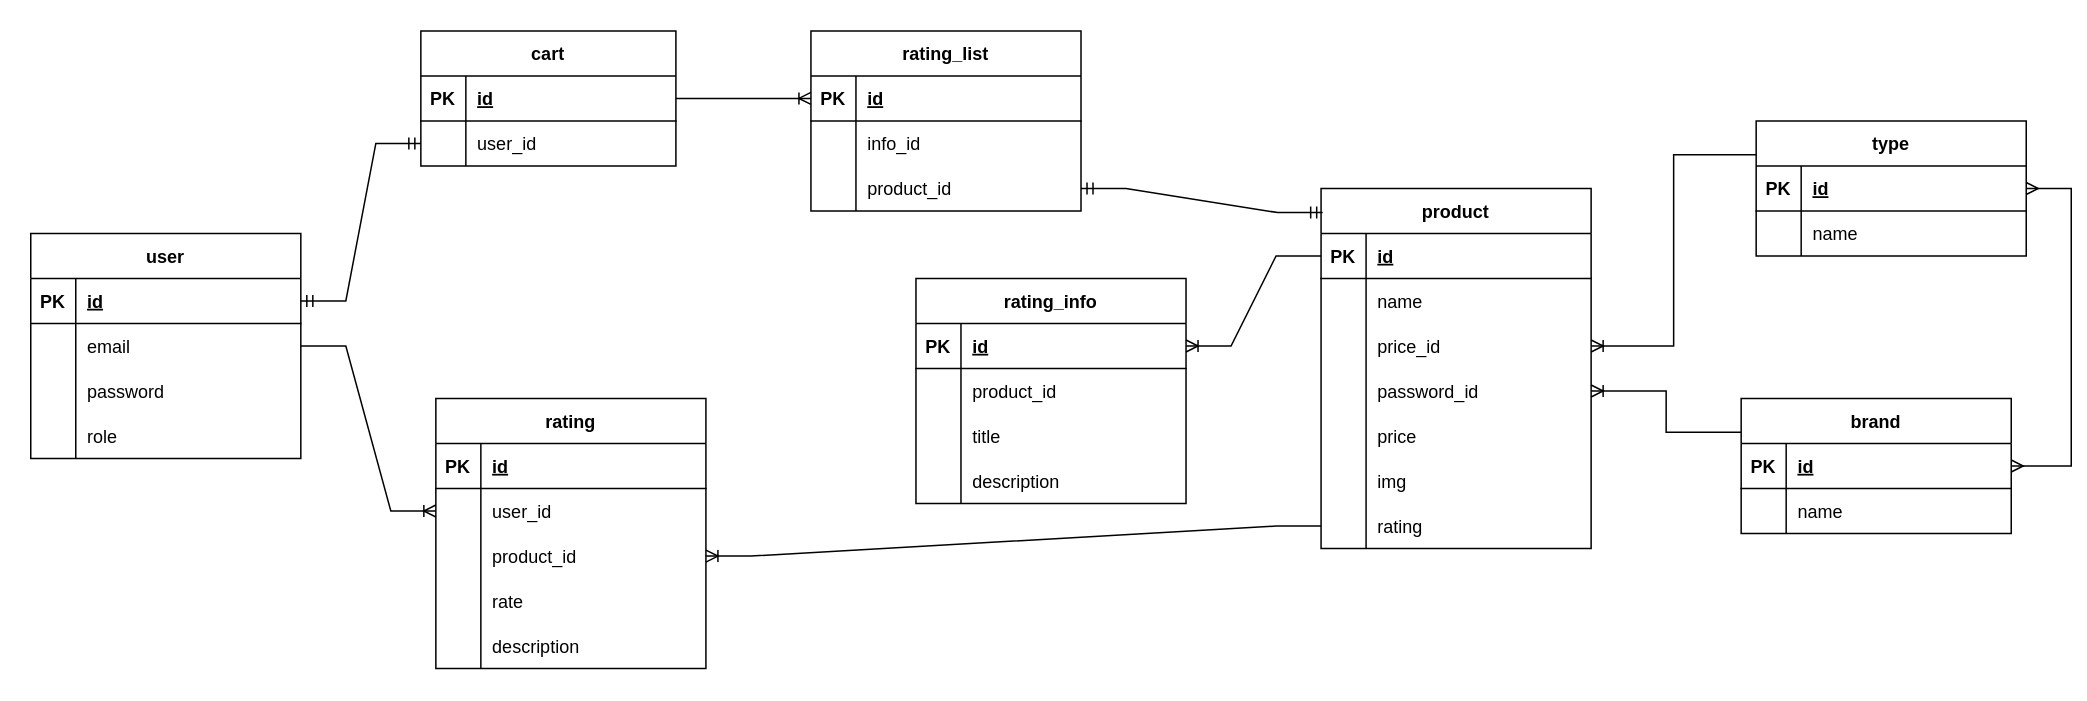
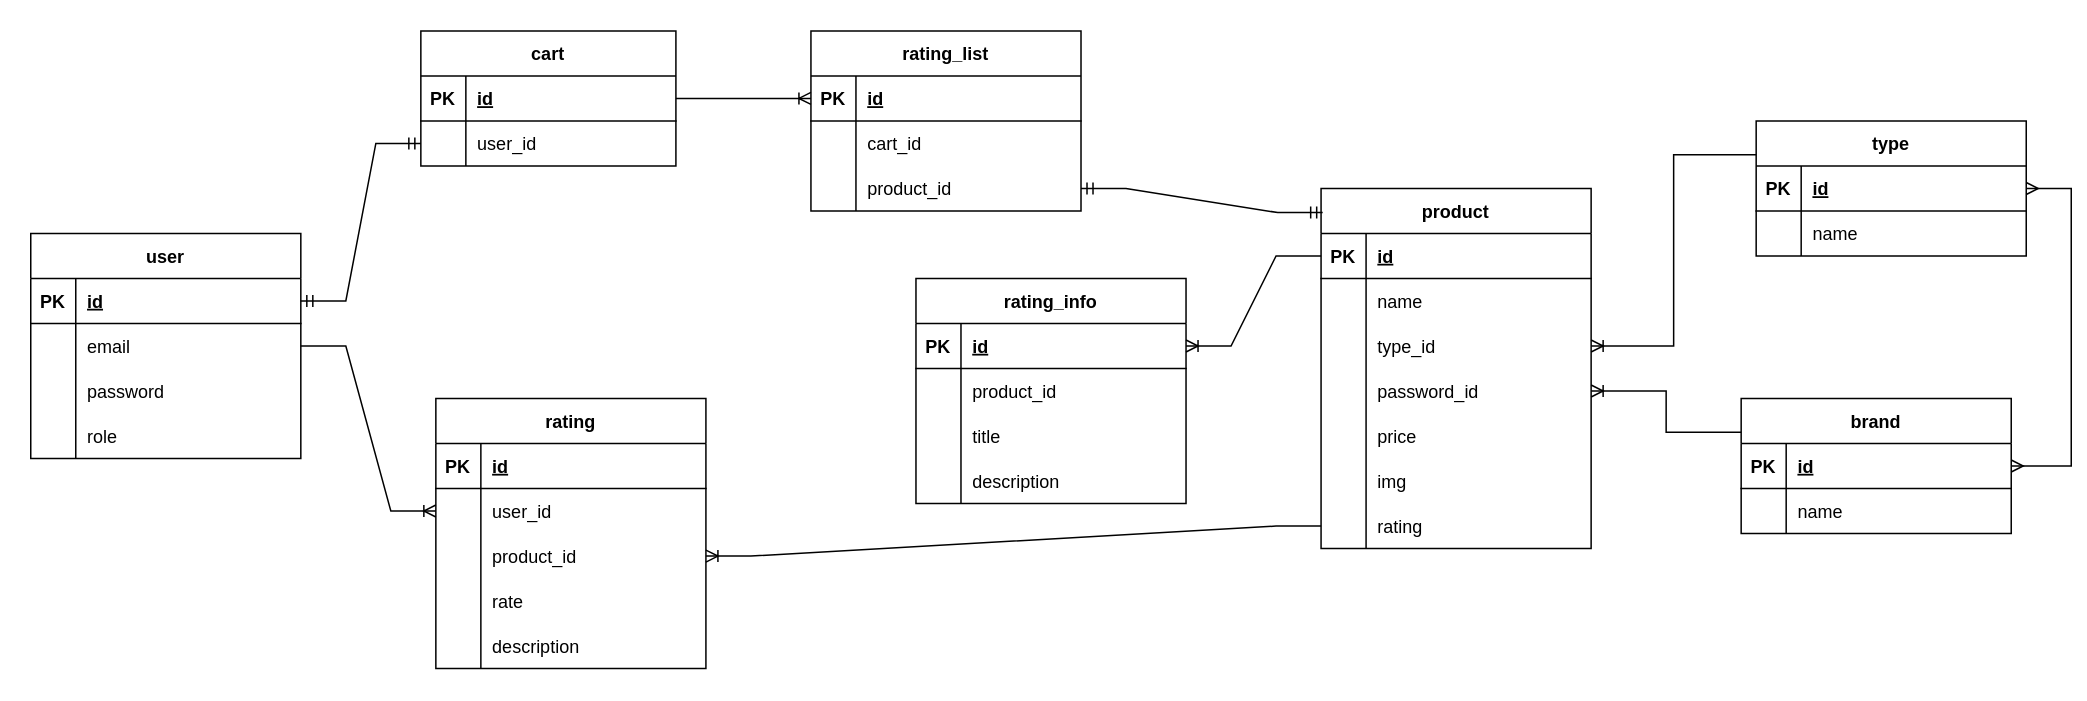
(898, 144) -> (900, 144)
(1413, 347) -> (1410, 347)
